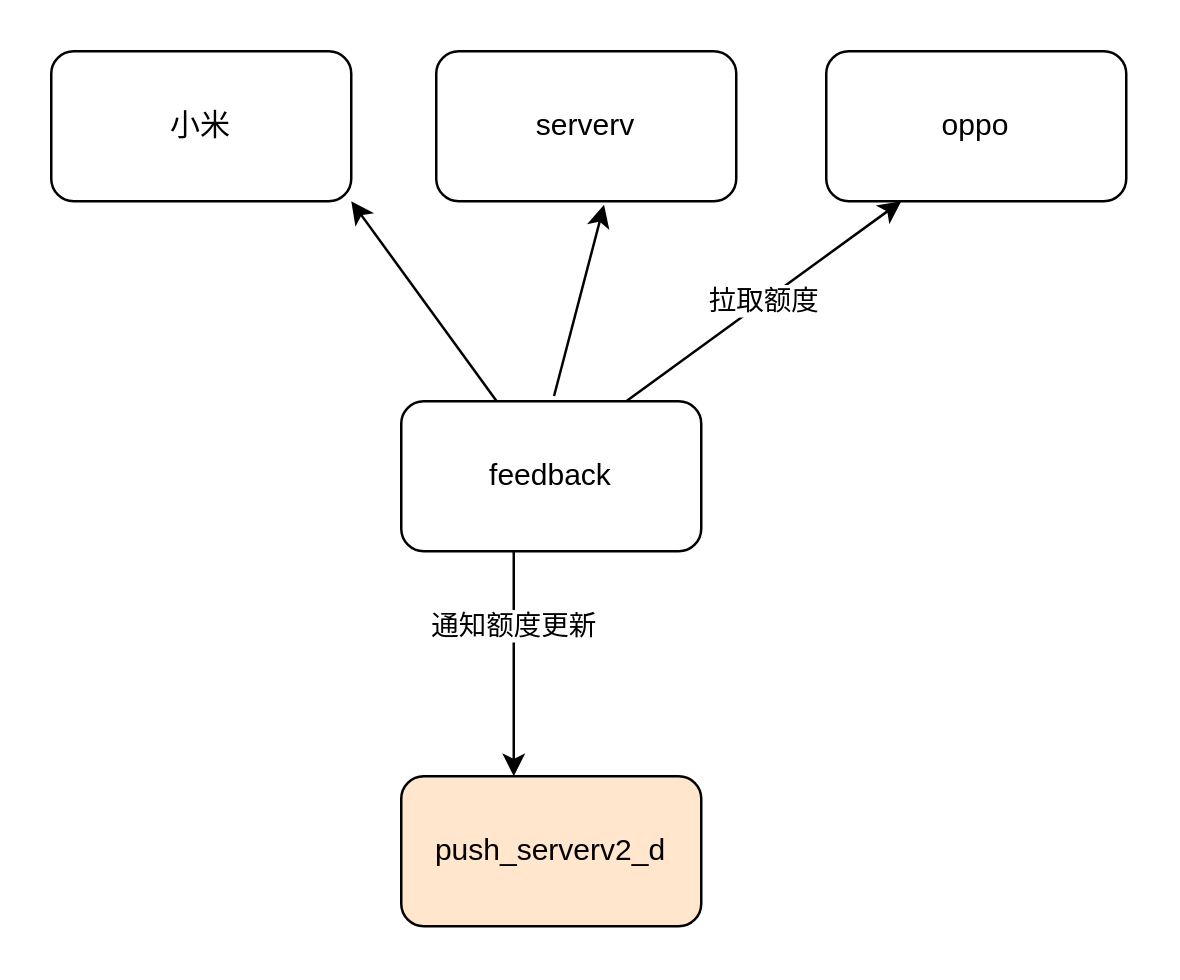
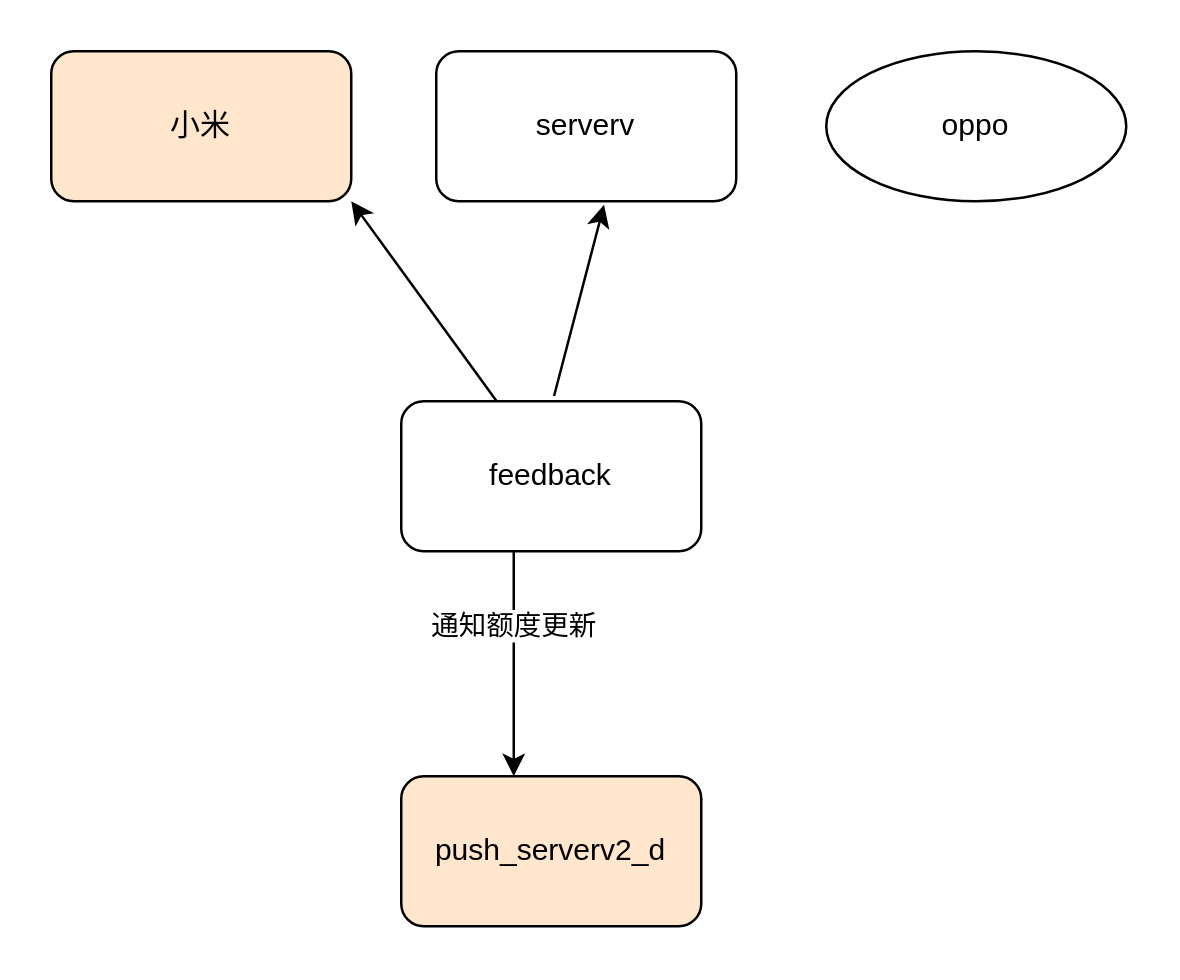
(201, 126) -> (201, 126)
(976, 126) -> (976, 126)
(757, 306) -> none
